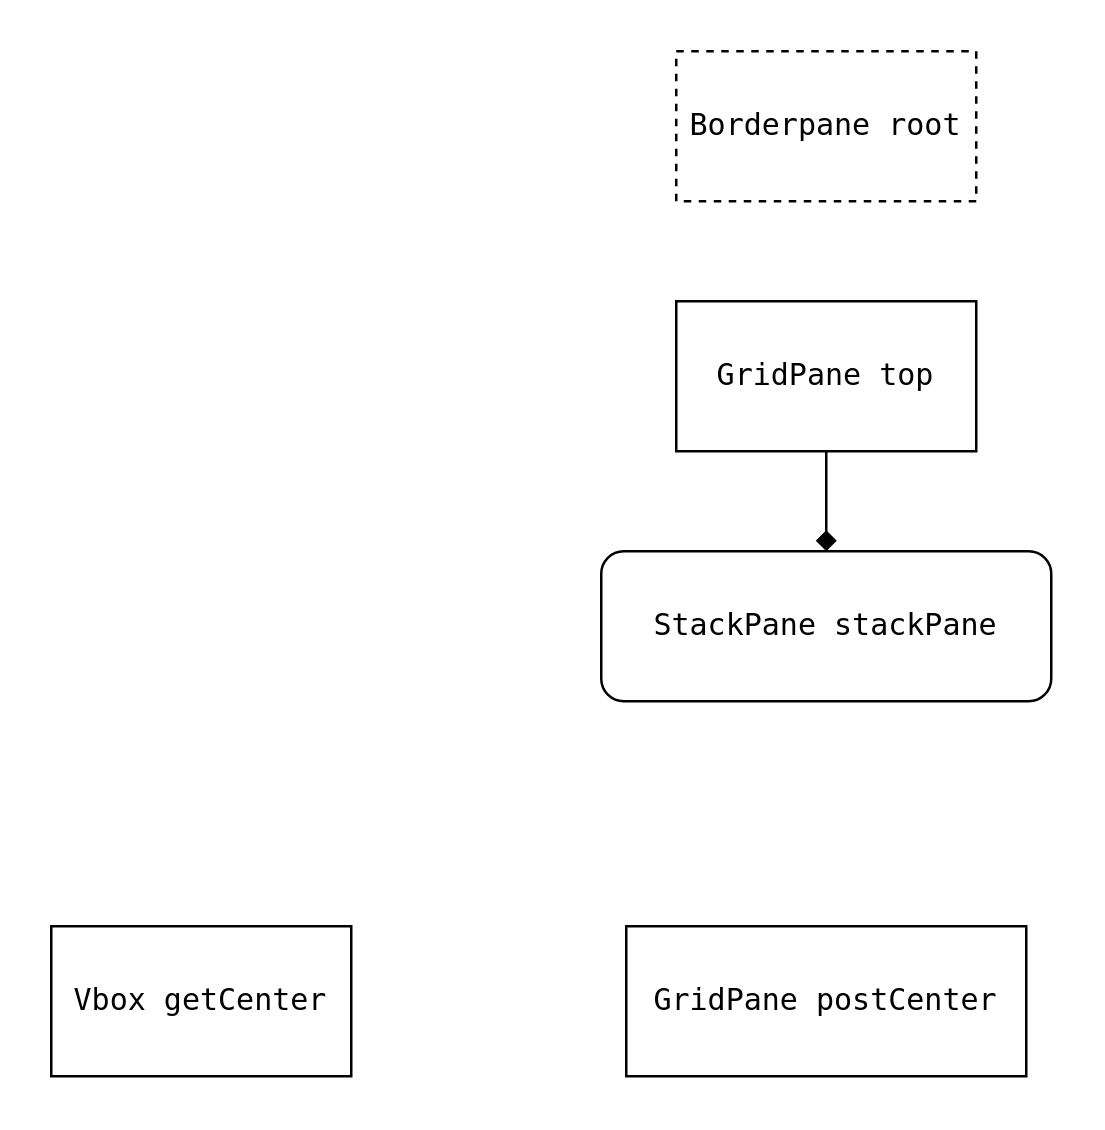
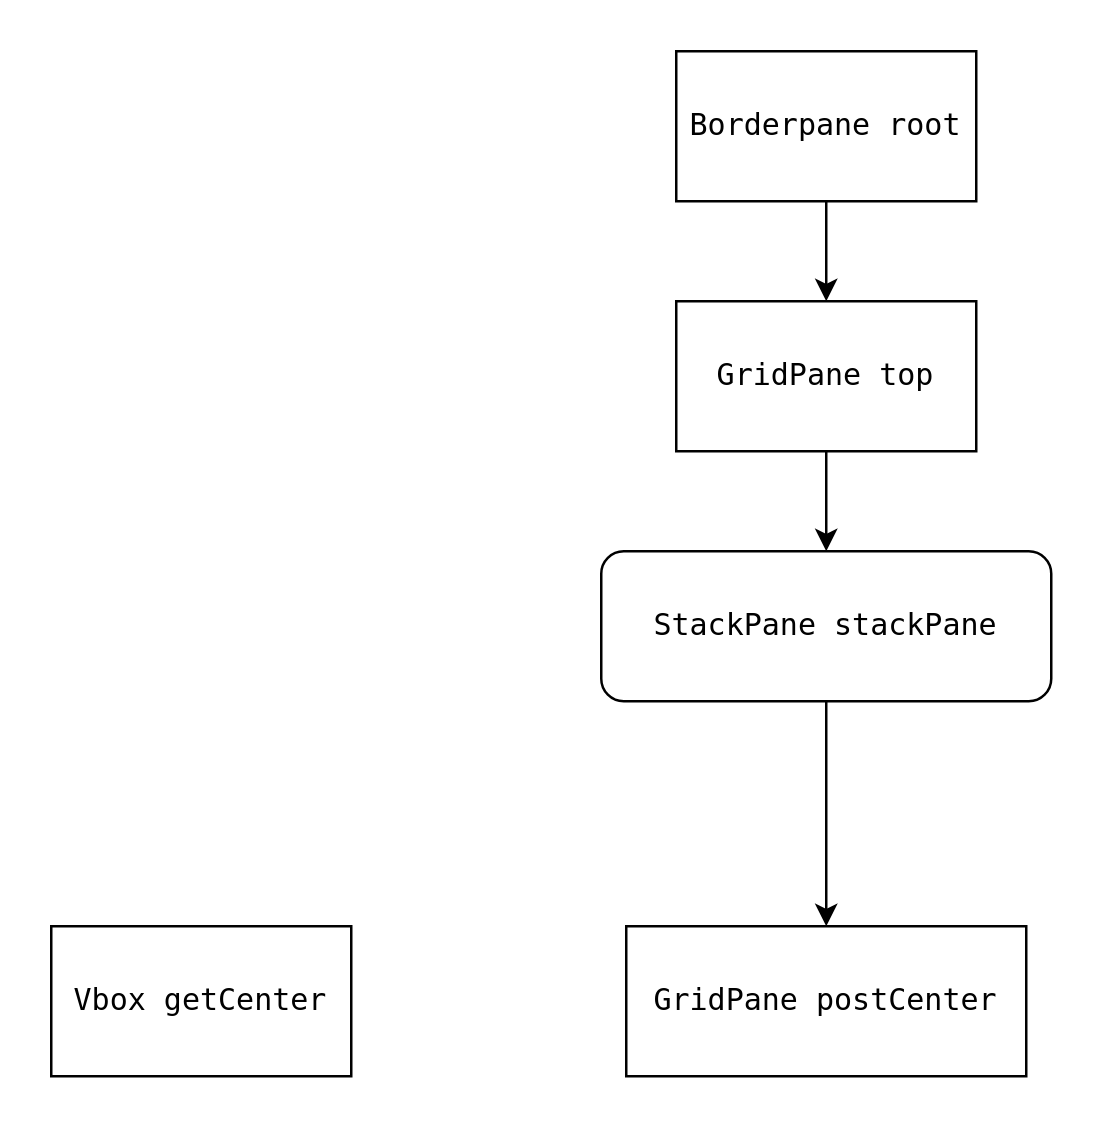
(826, 126) -> (826, 126)
none -> (826, 243)
(826, 531) -> (826, 532)
none -> (826, 805)
